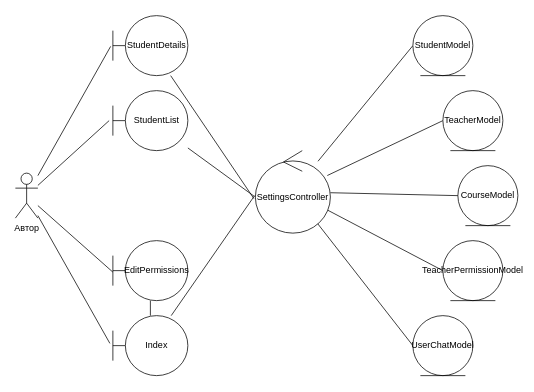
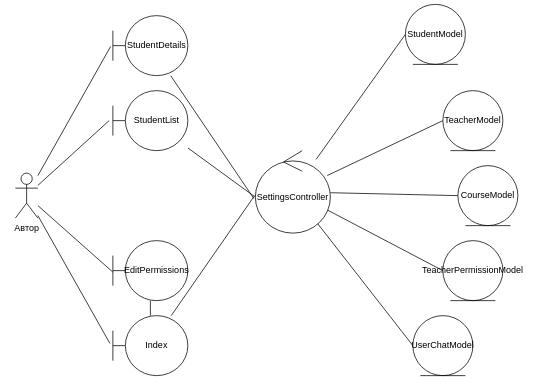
(443, 45) -> (435, 34)
